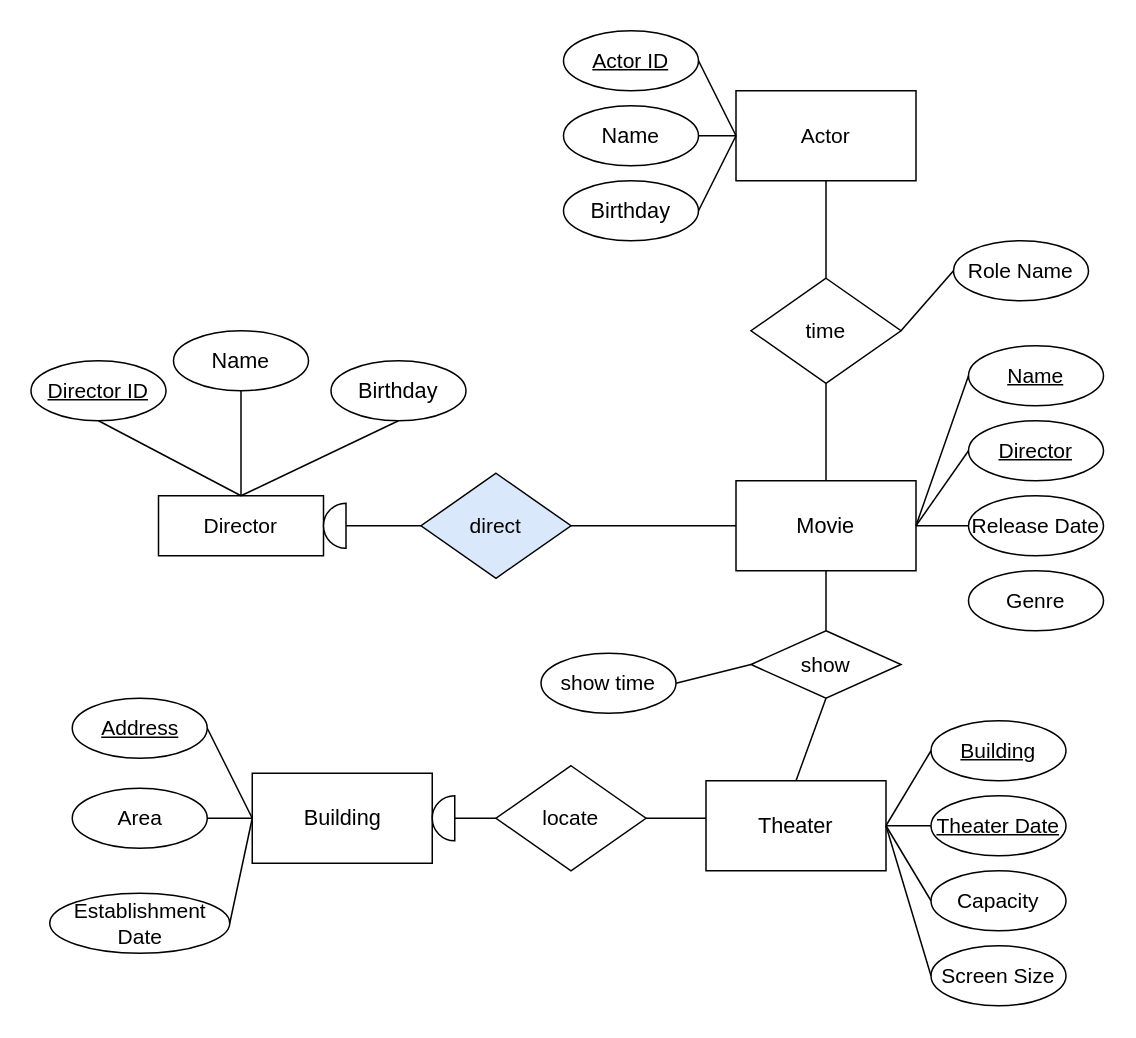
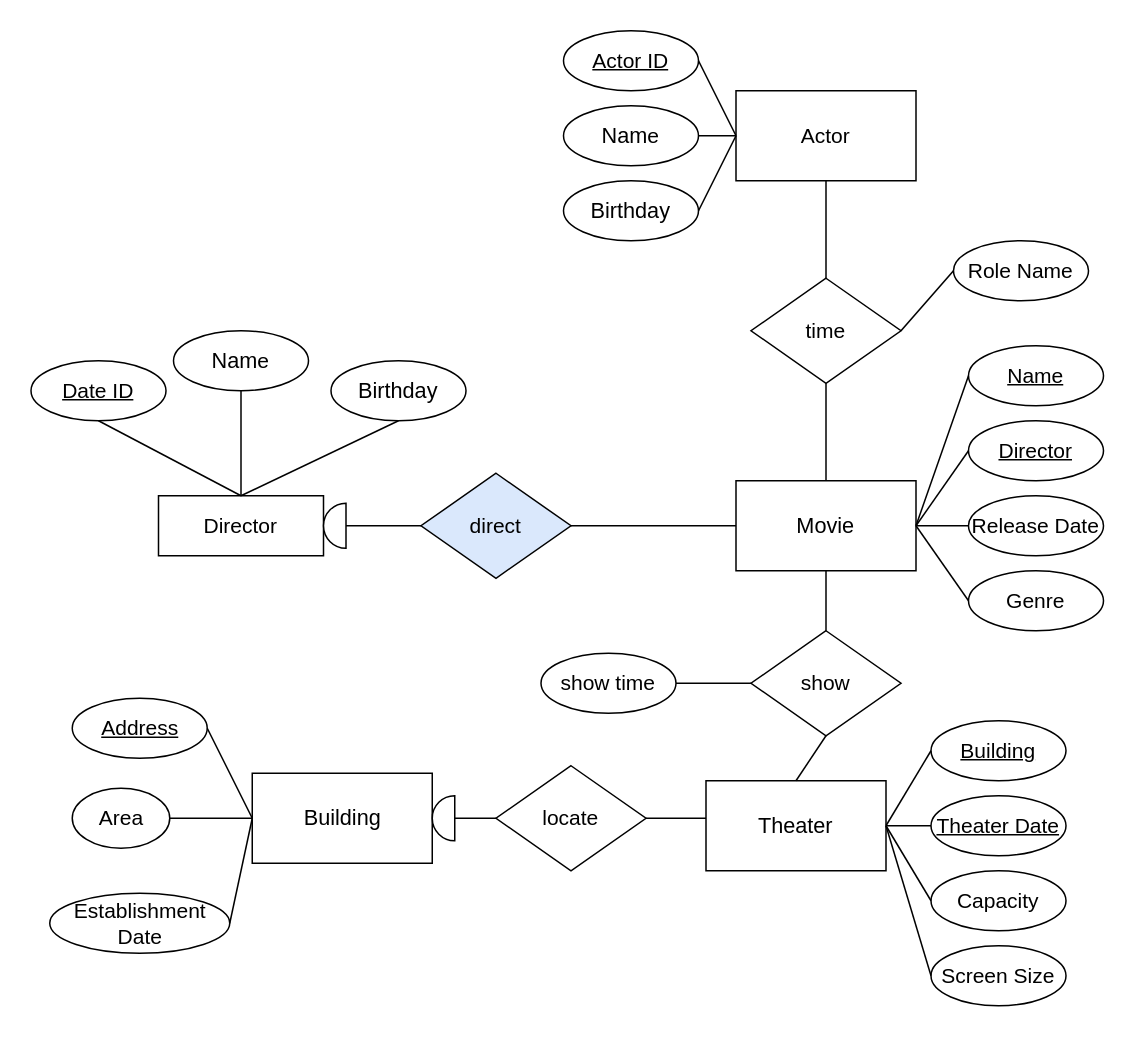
(98, 391) -> (98, 391)
none -> (943, 564)
(826, 665) -> (826, 683)
(140, 818) -> (121, 818)
